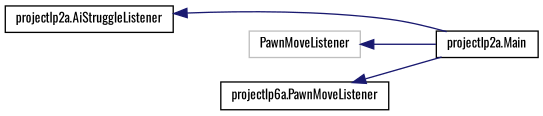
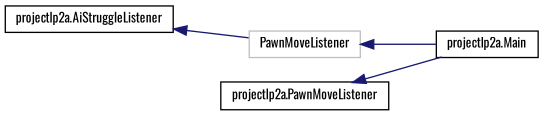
(318, 13) -> (218, 34)
(305, 96) -> (305, 96)
